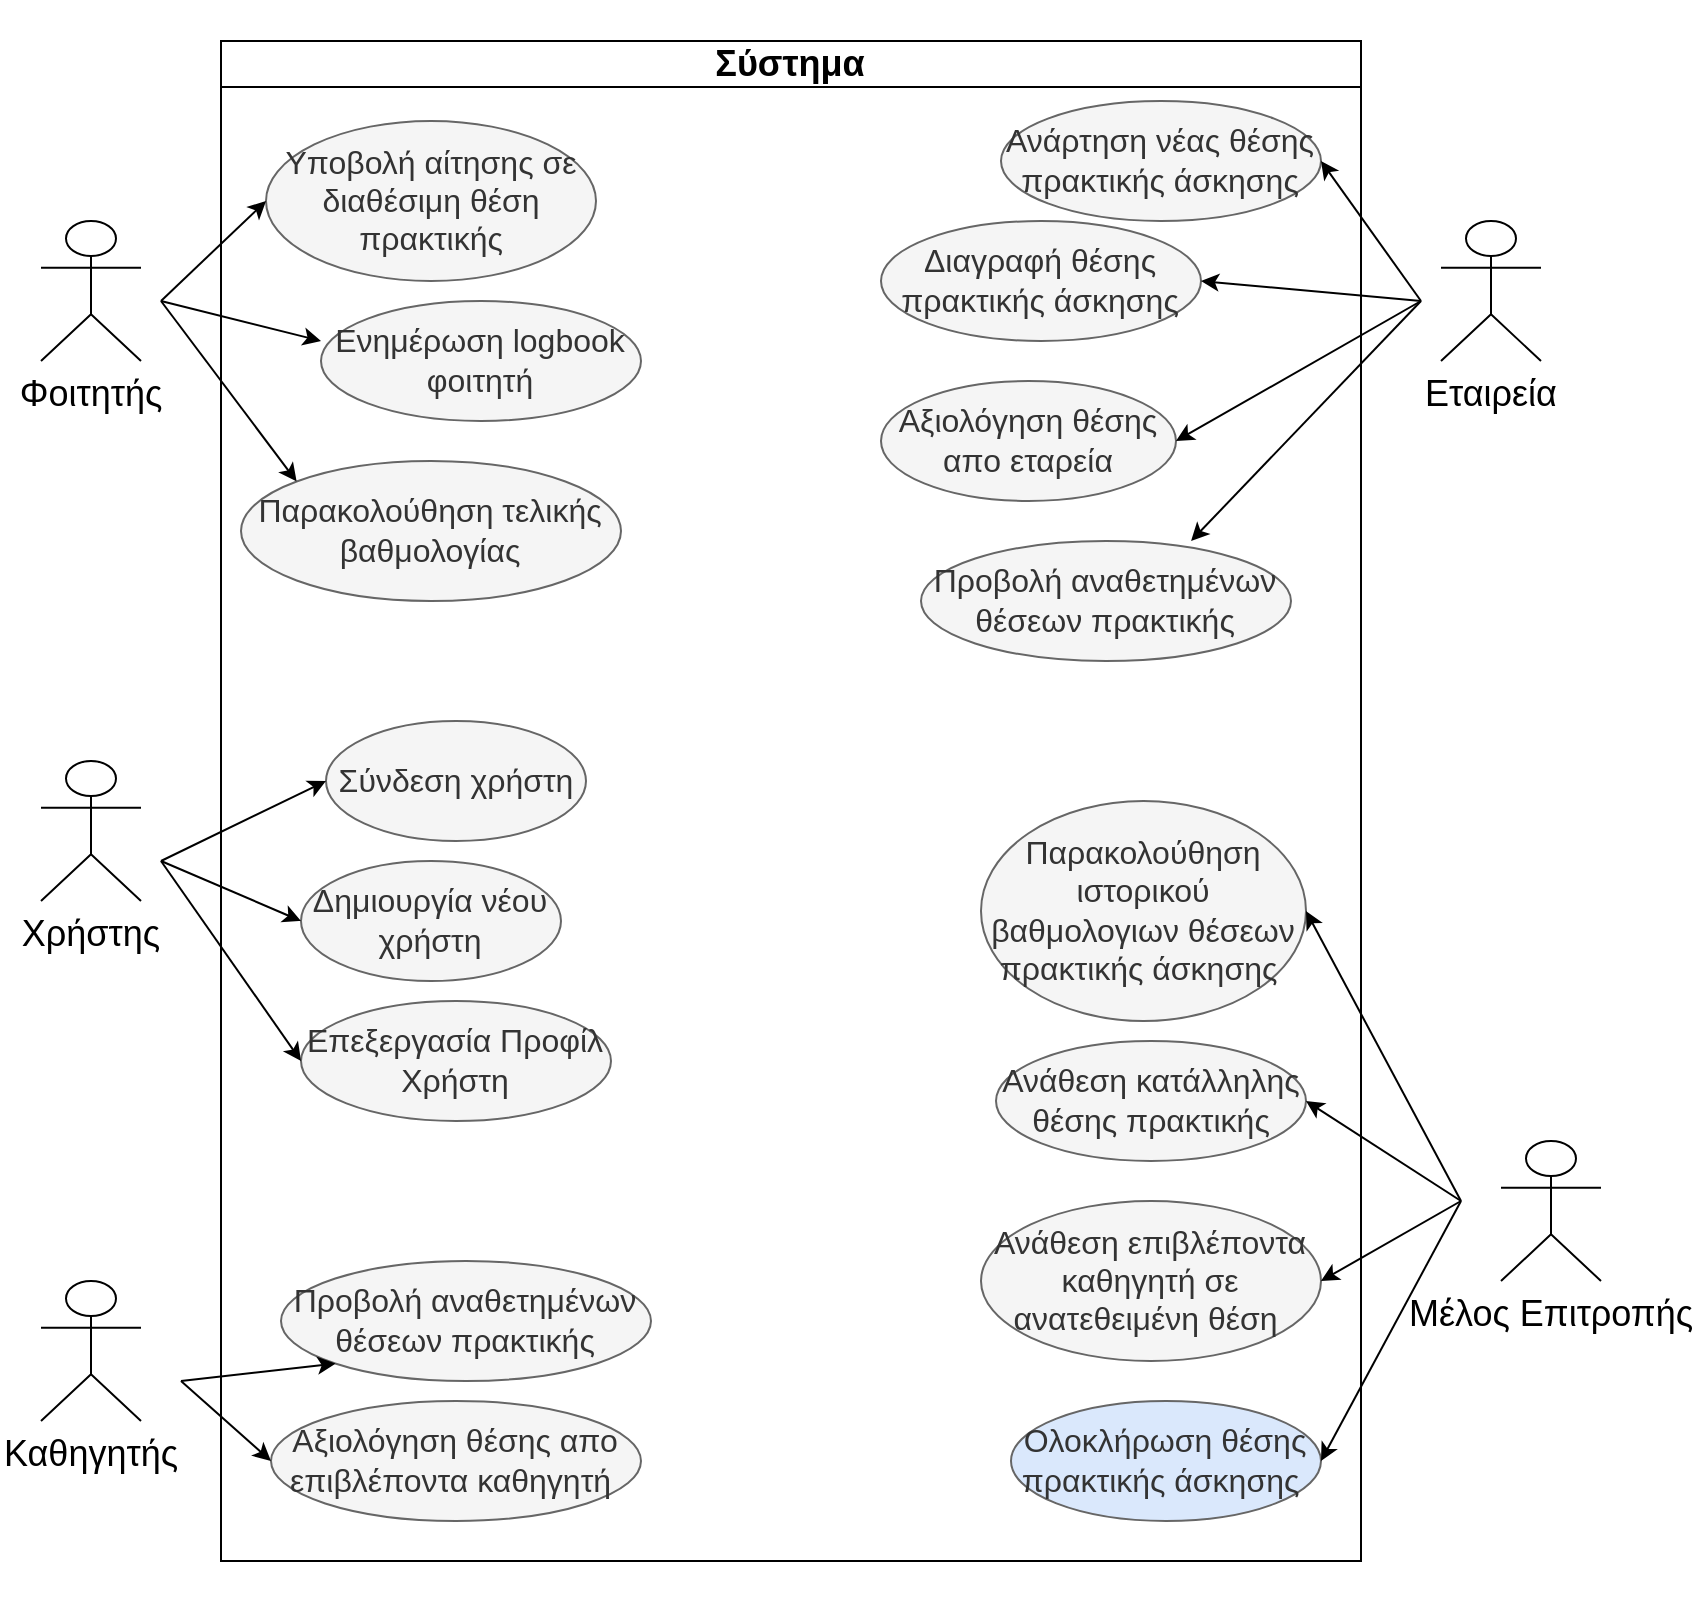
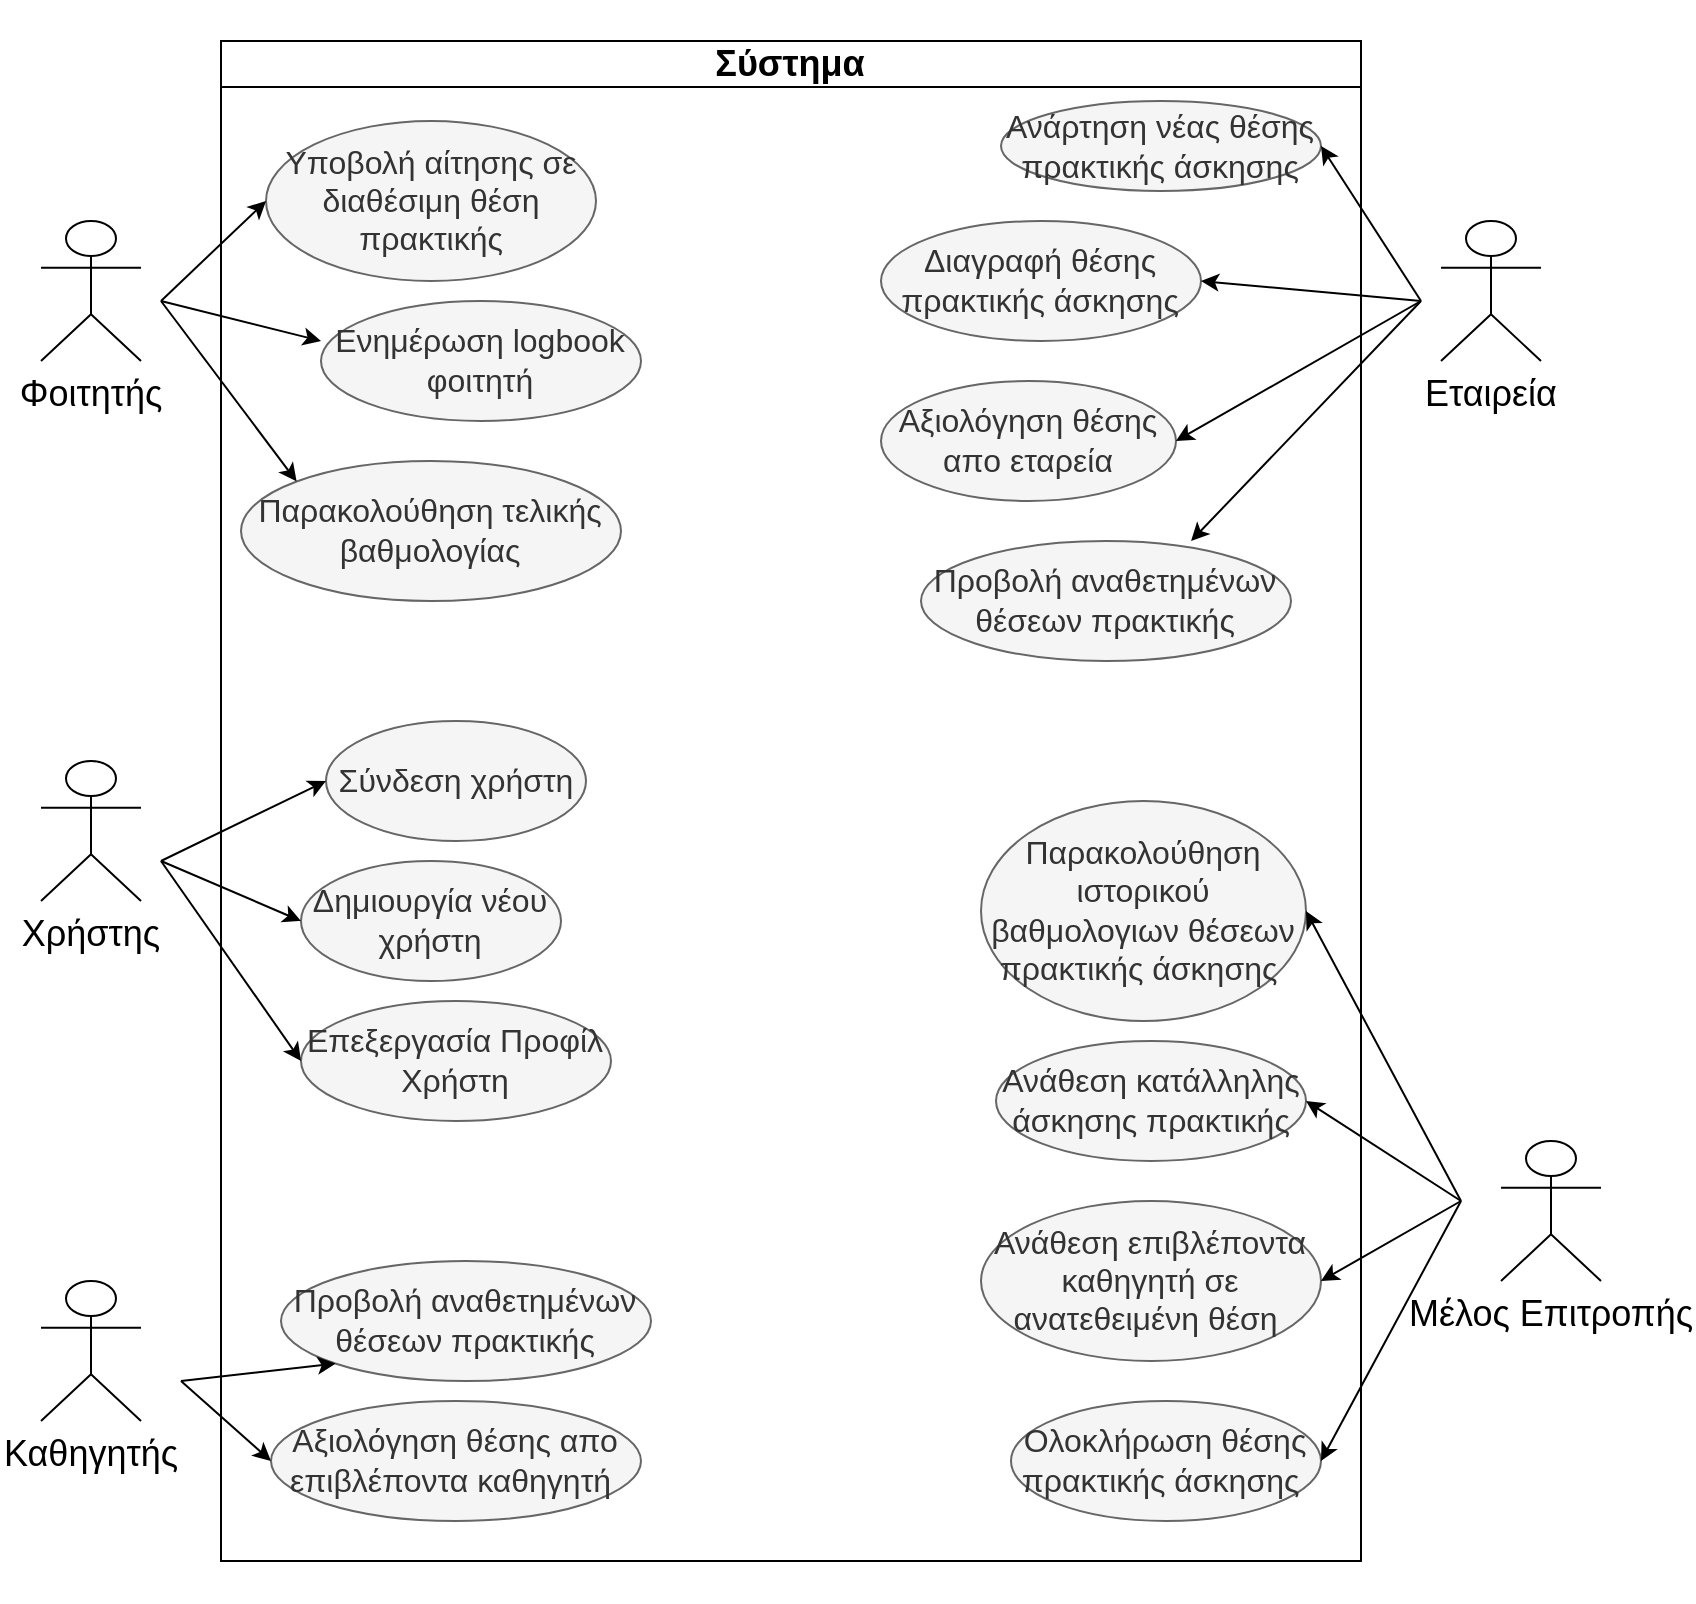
(1161, 161) -> (1161, 146)
(1152, 1101) -> (1152, 1101)
(1166, 1461) -> (1166, 1461)
